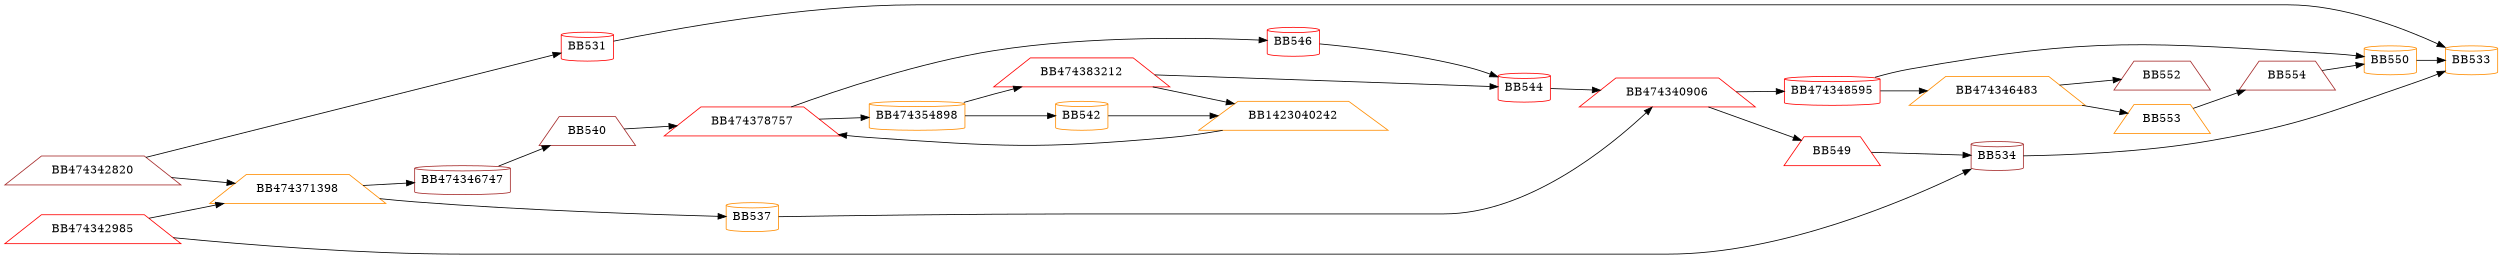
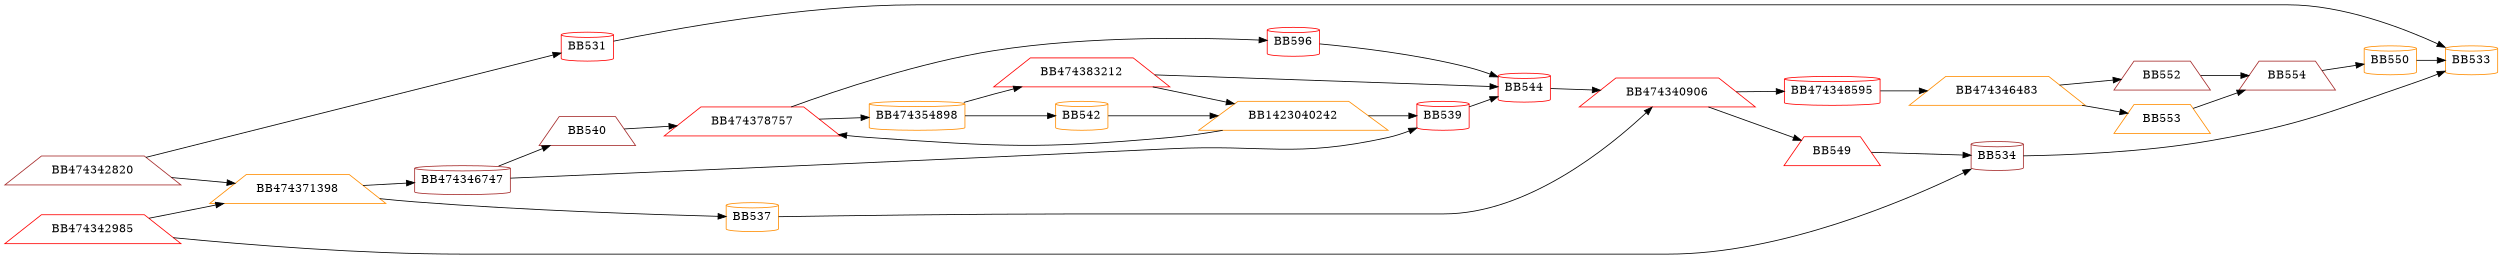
(1293, 42) -> (1293, 42)
(2114, 45) -> none
none -> (2221, 76)
none -> (1443, 116)
